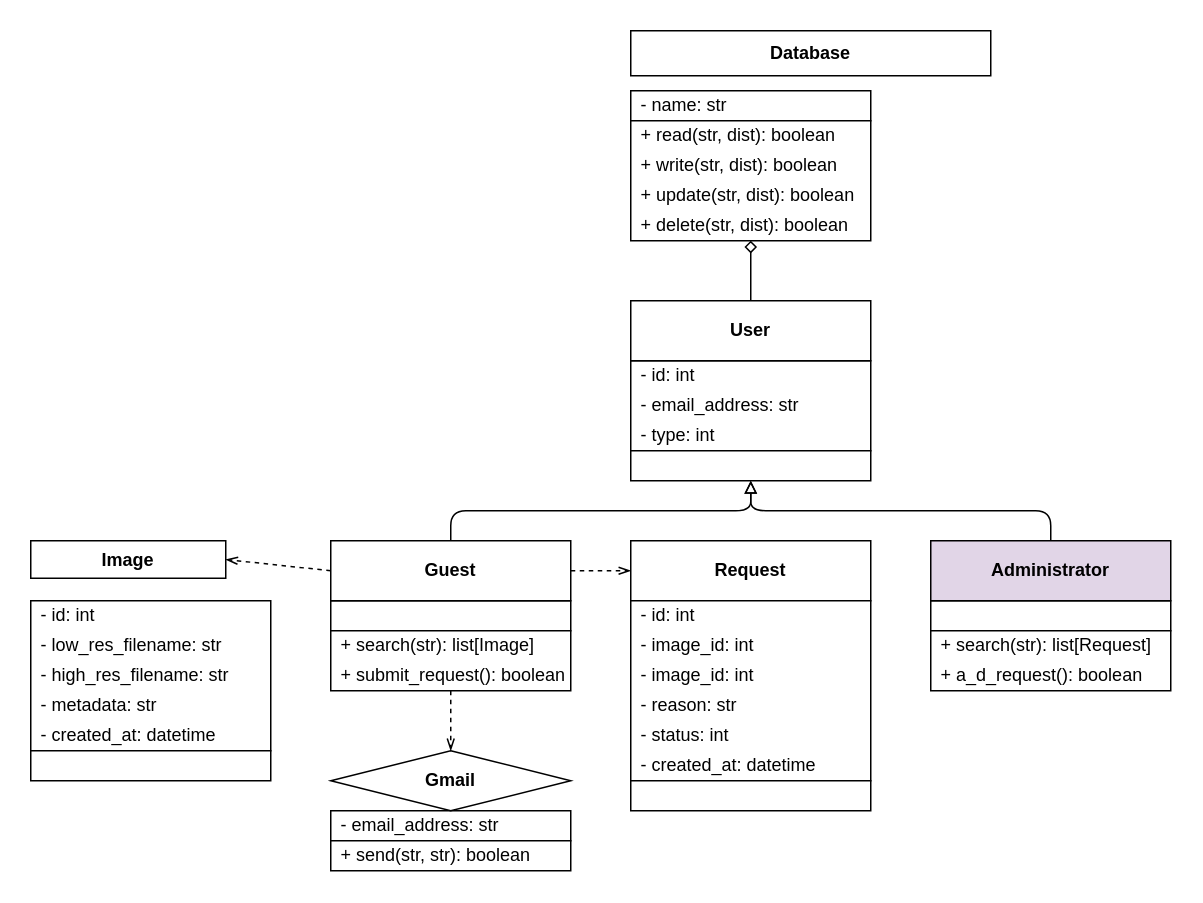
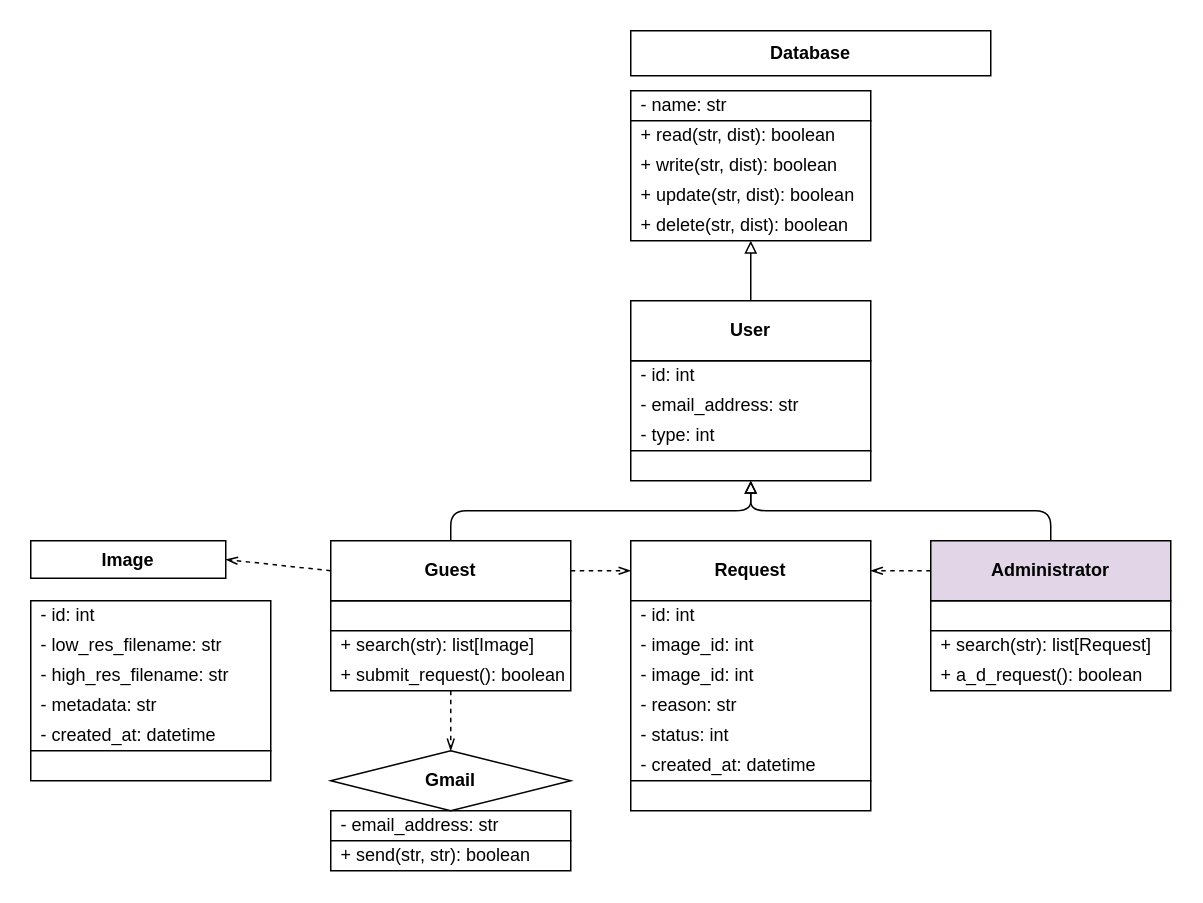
(751, 254) -> (751, 254)
none -> (902, 571)
